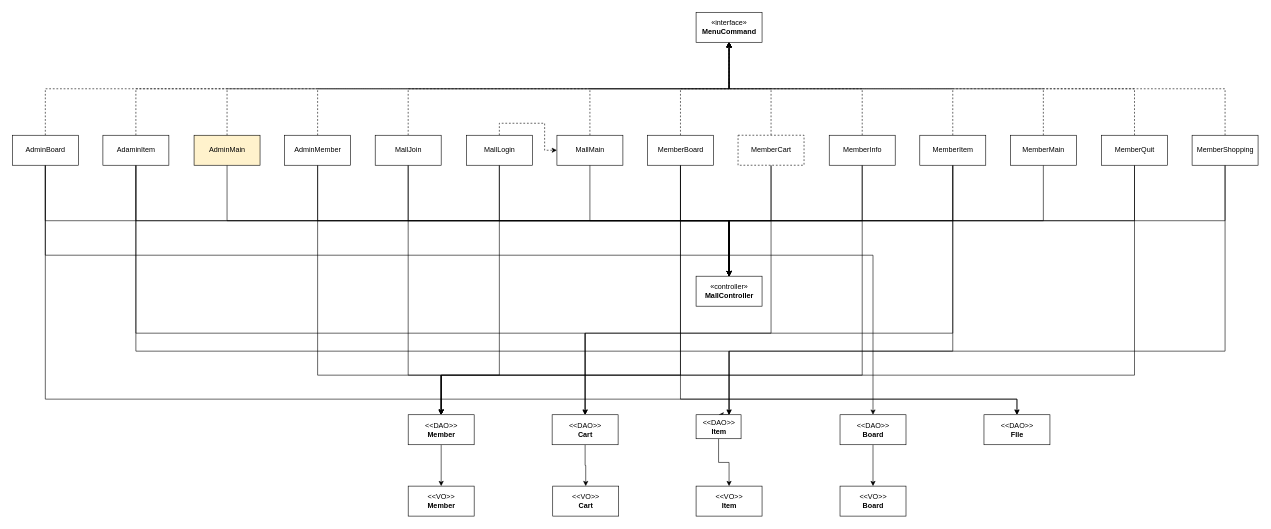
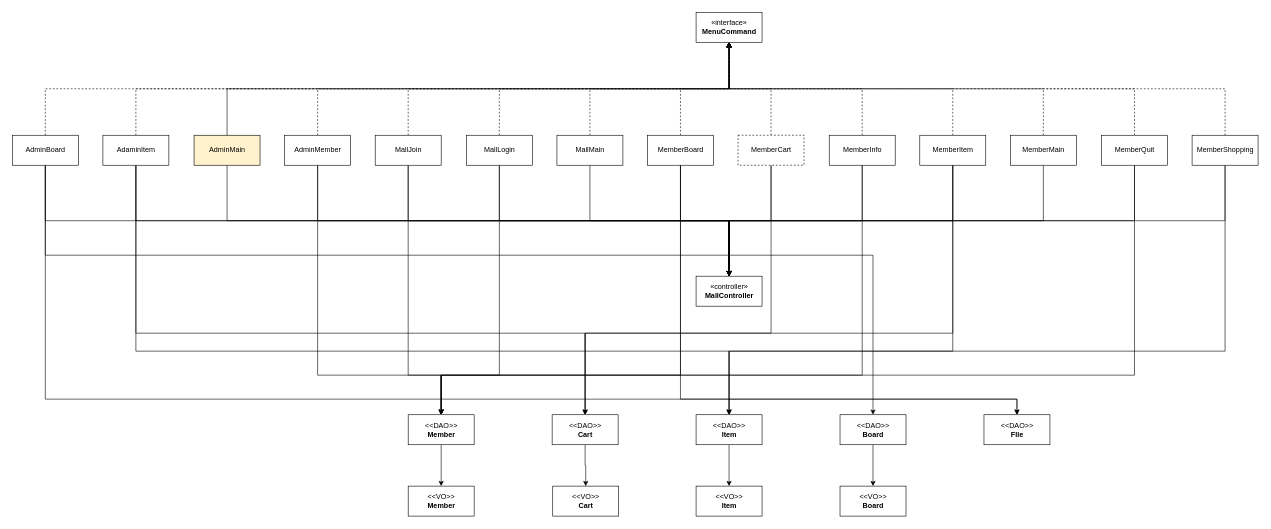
(227, 112) -> (227, 112)
(545, 139) -> (500, 108)
(719, 427) -> (729, 430)
